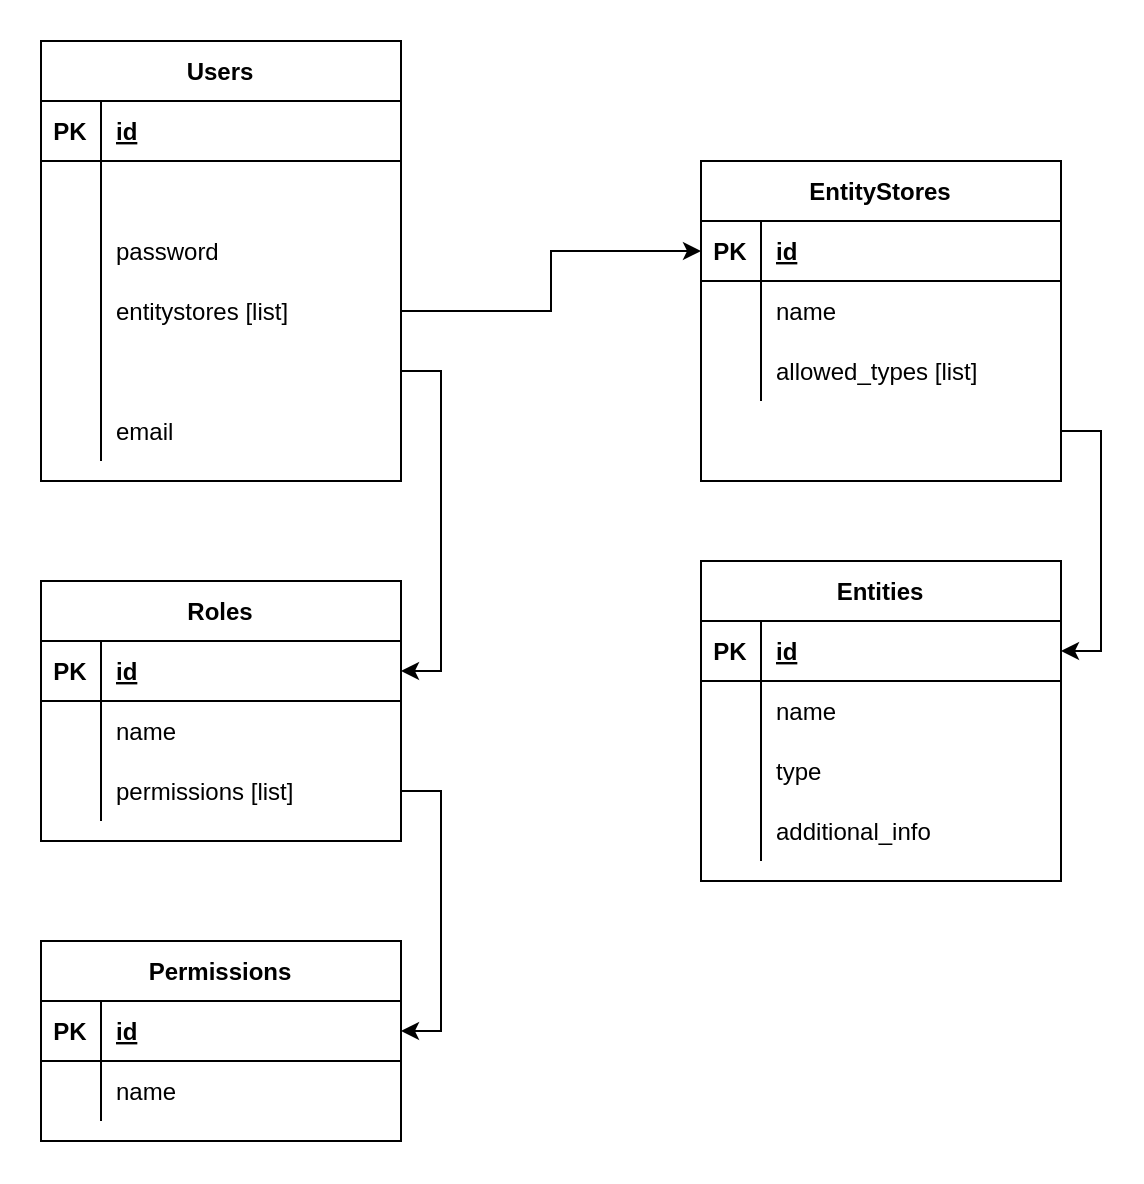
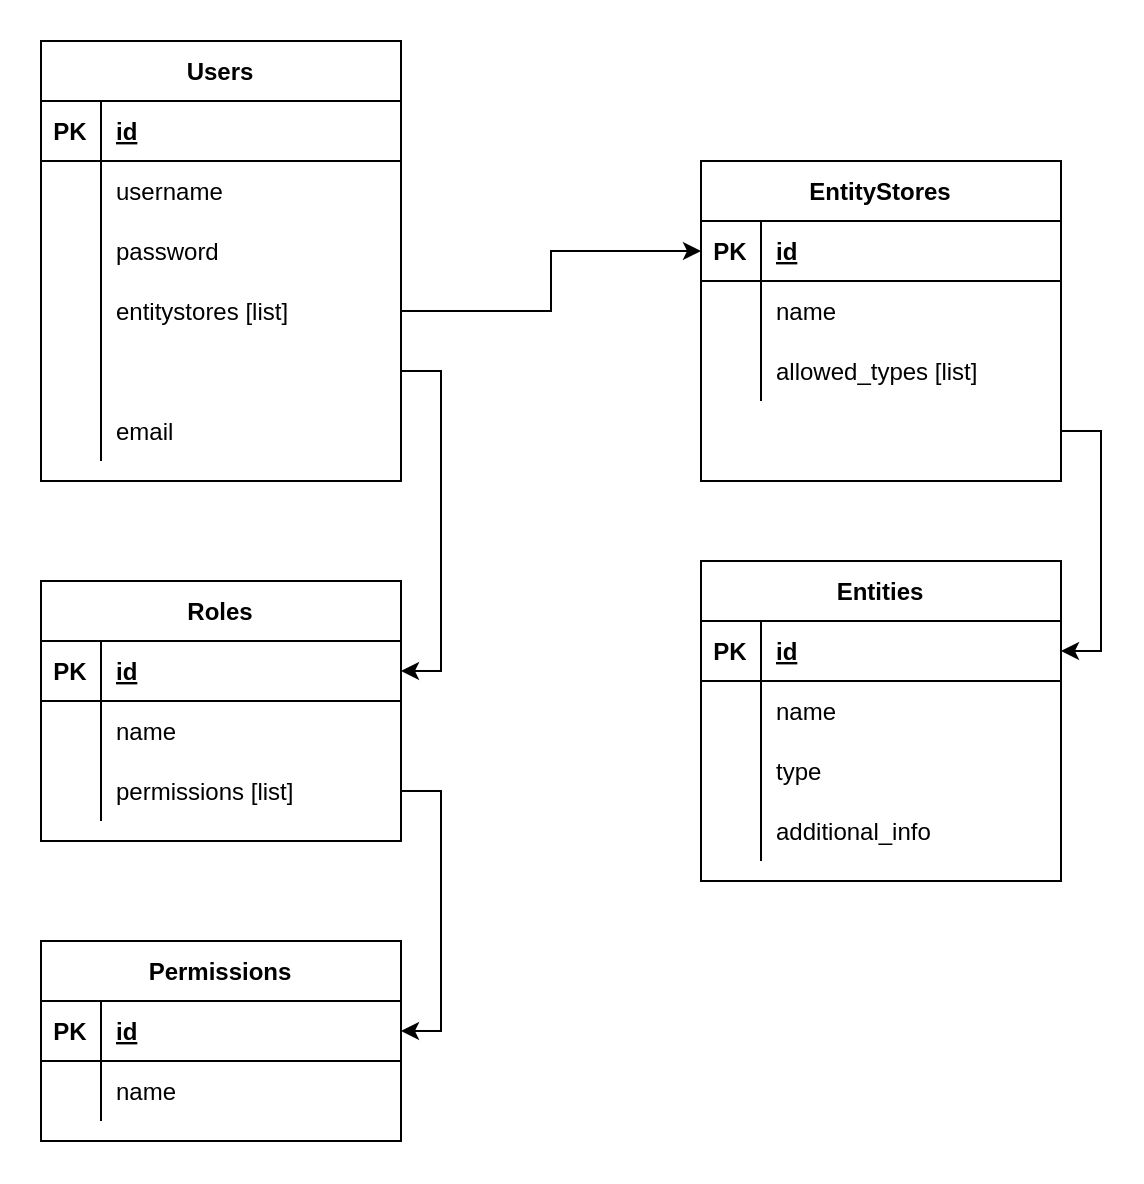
none -> (251, 191)
